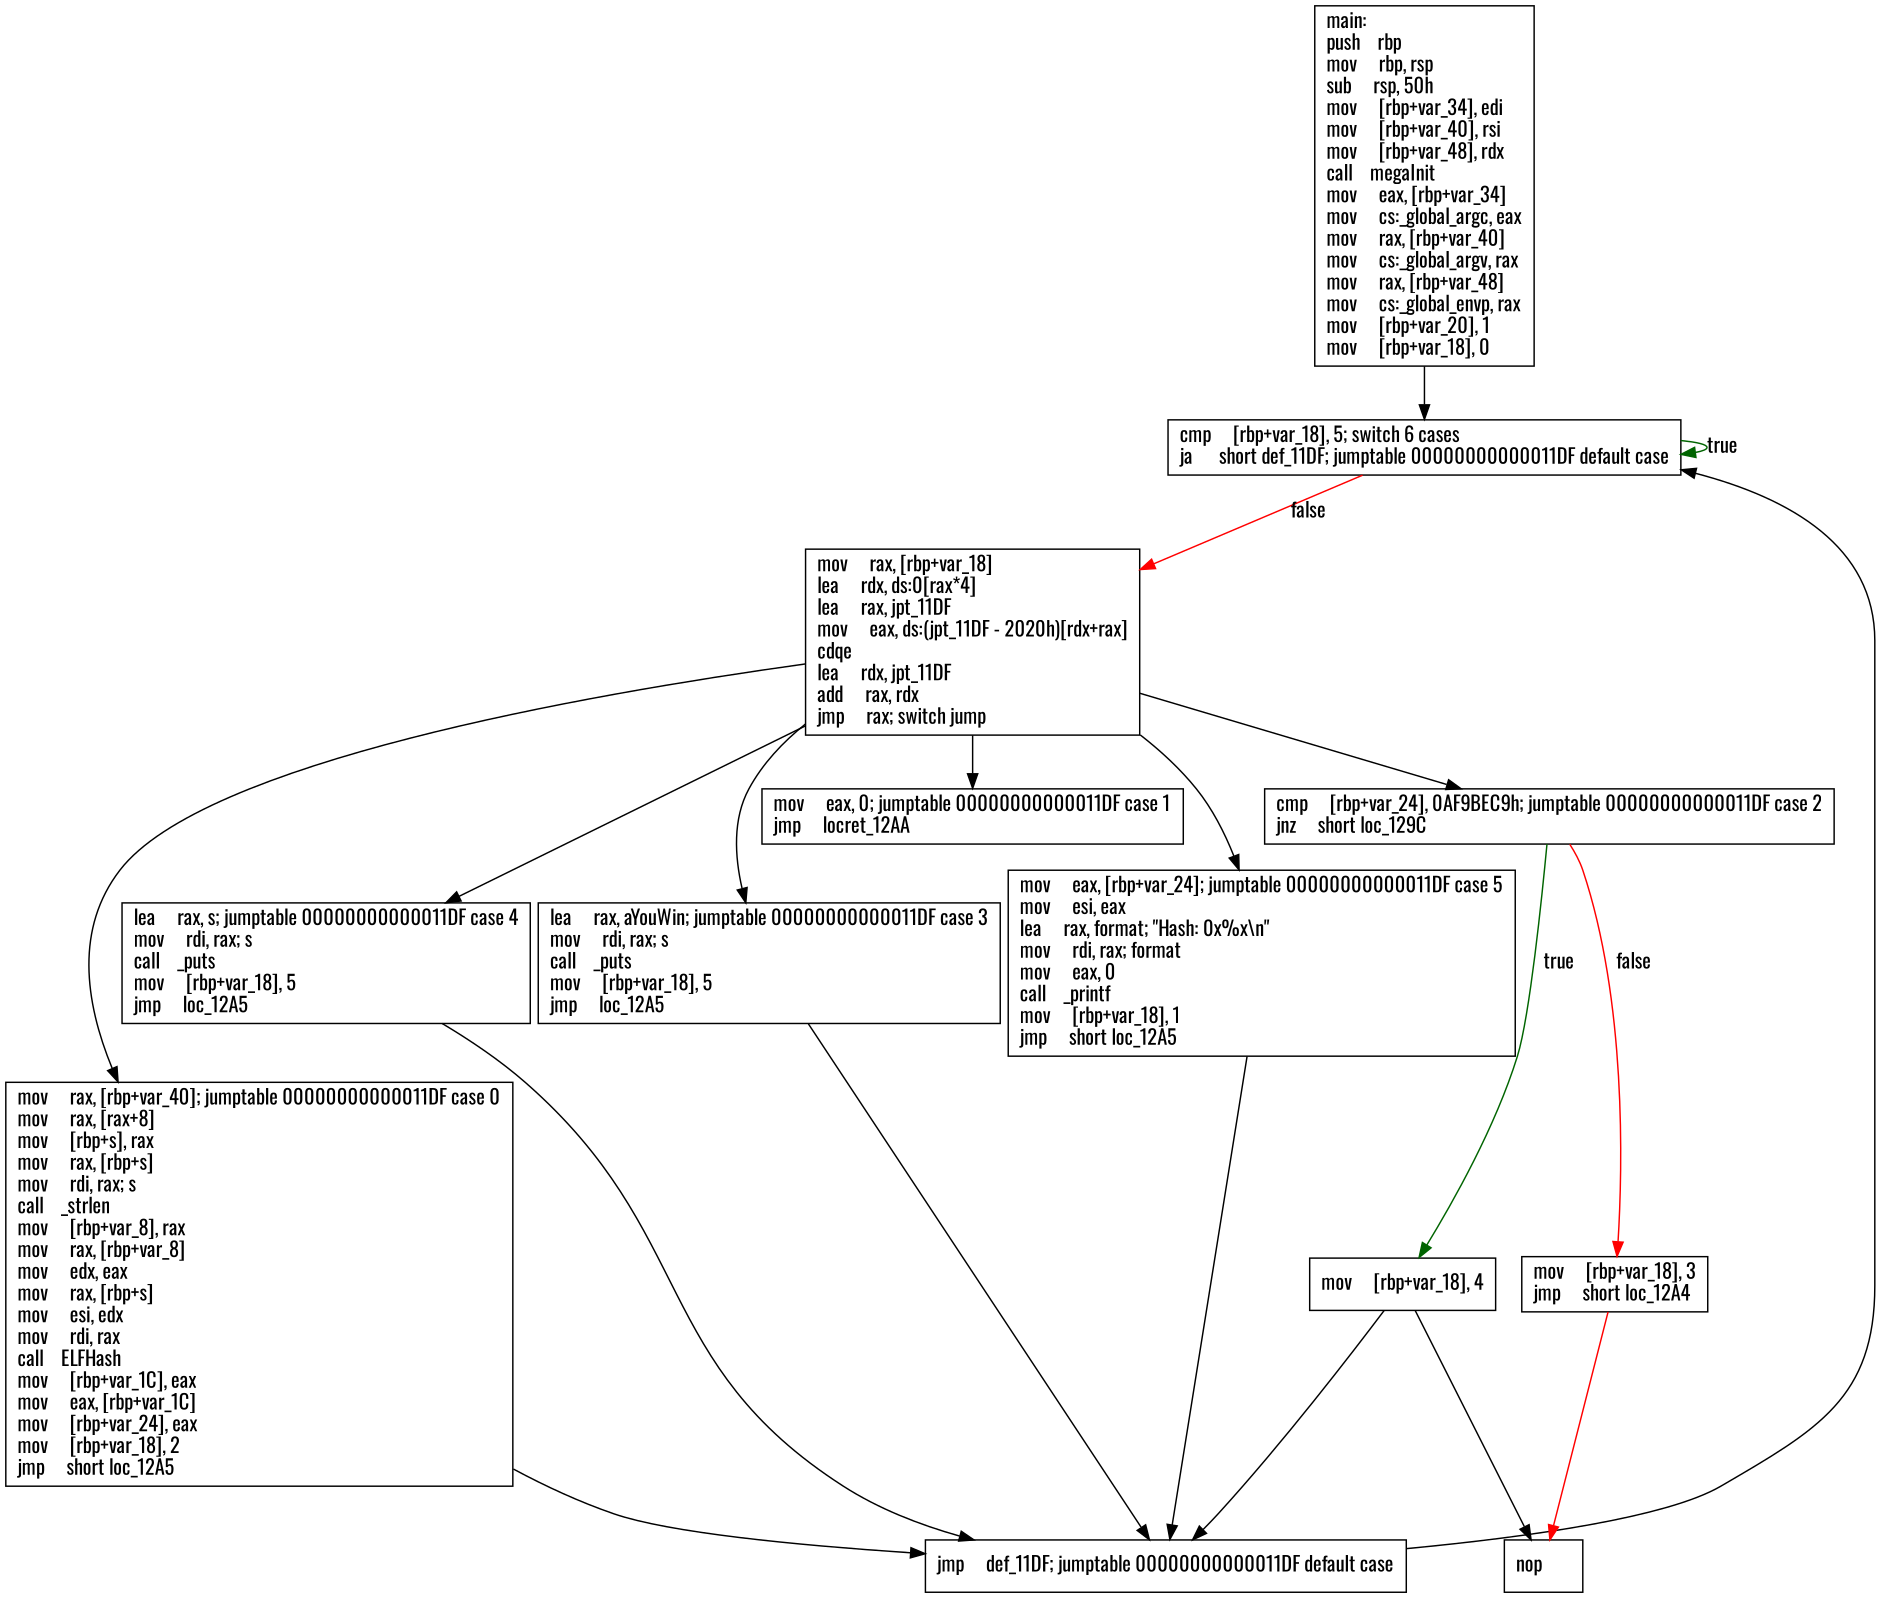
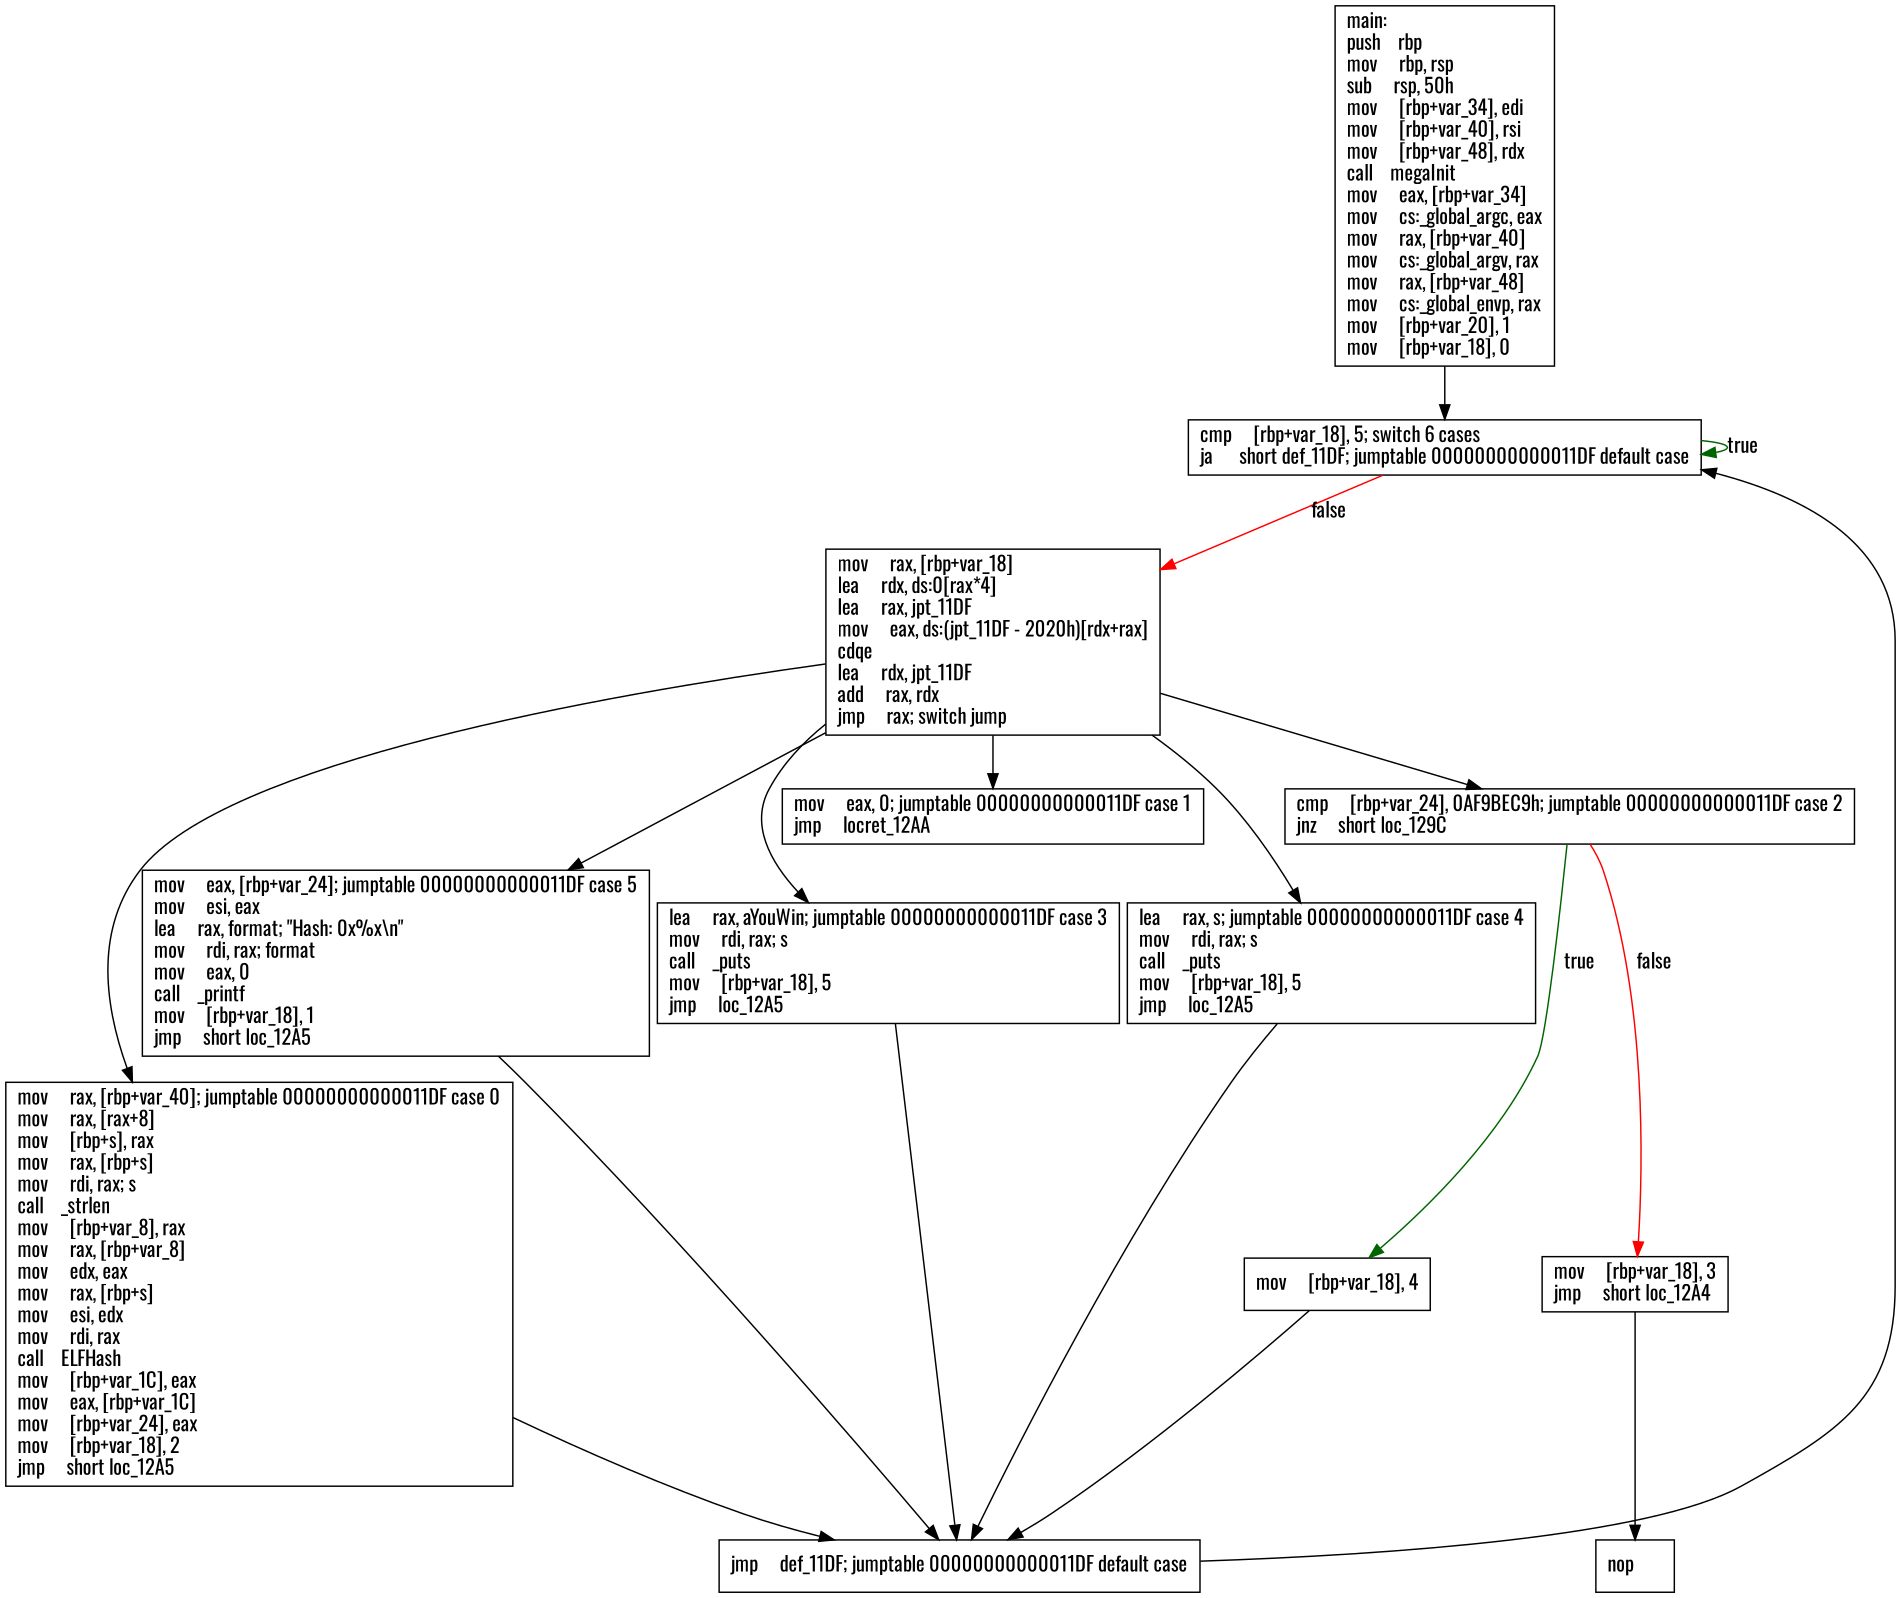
(1470, 1419) -> none
(1581, 1419) -> (1635, 1419)
